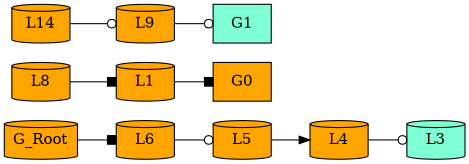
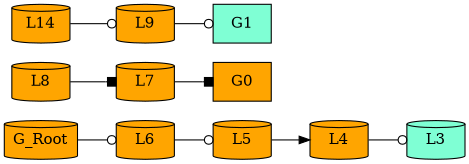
(145, 82) -> (145, 82)
(91, 140) -> (93, 140)
